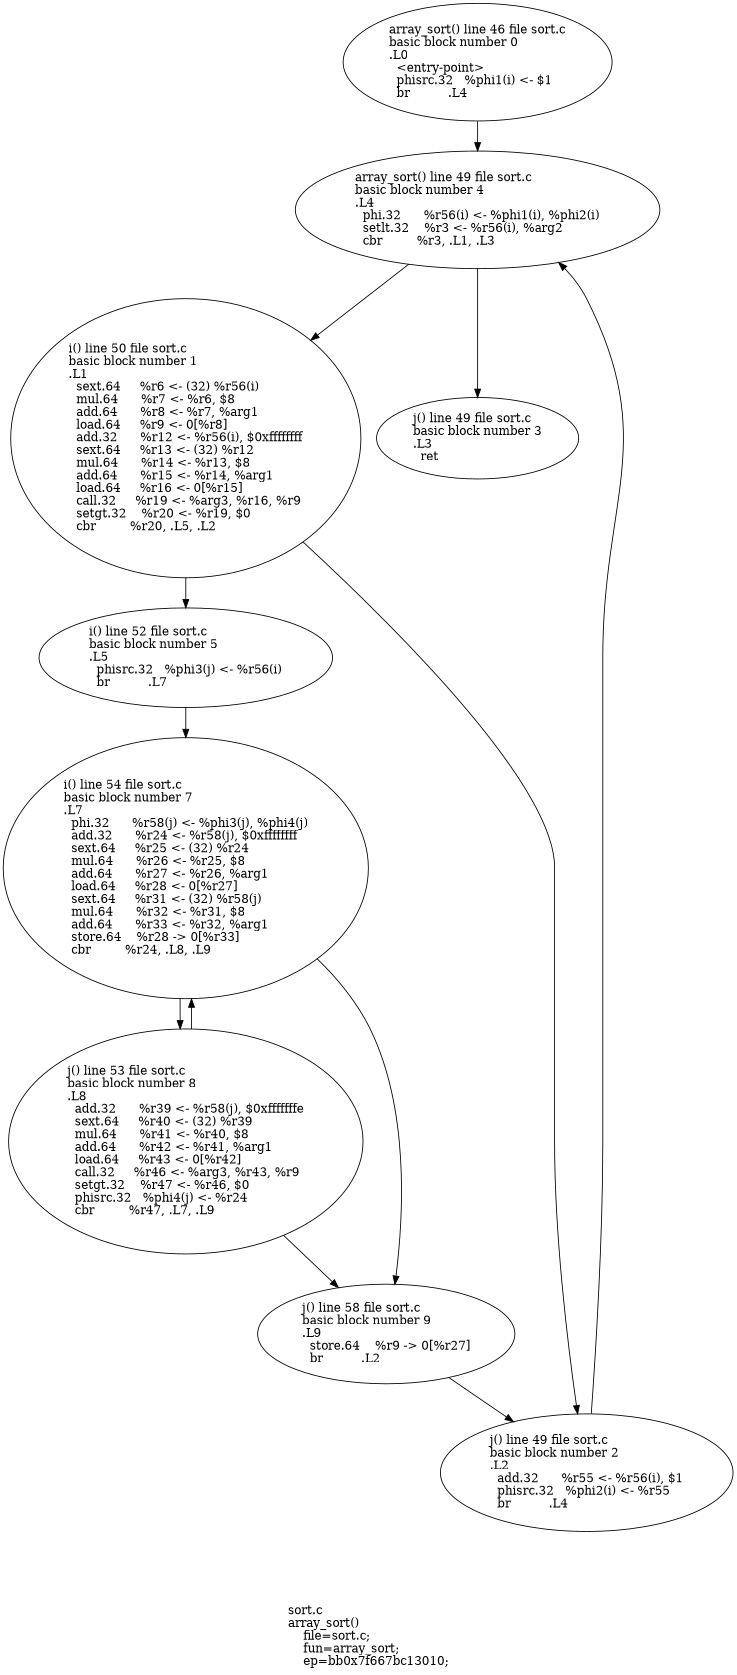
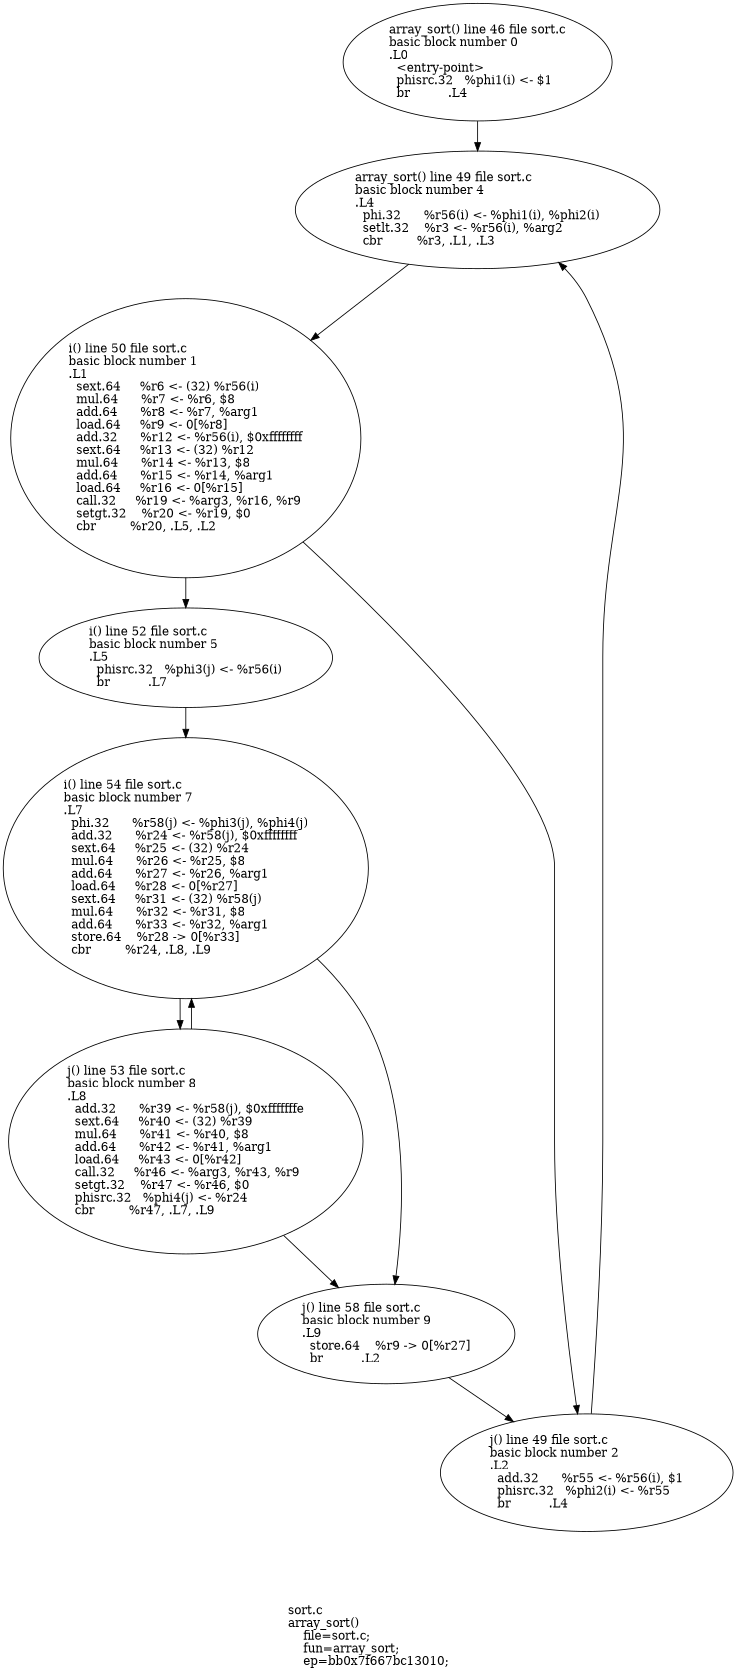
(478, 438) -> none
